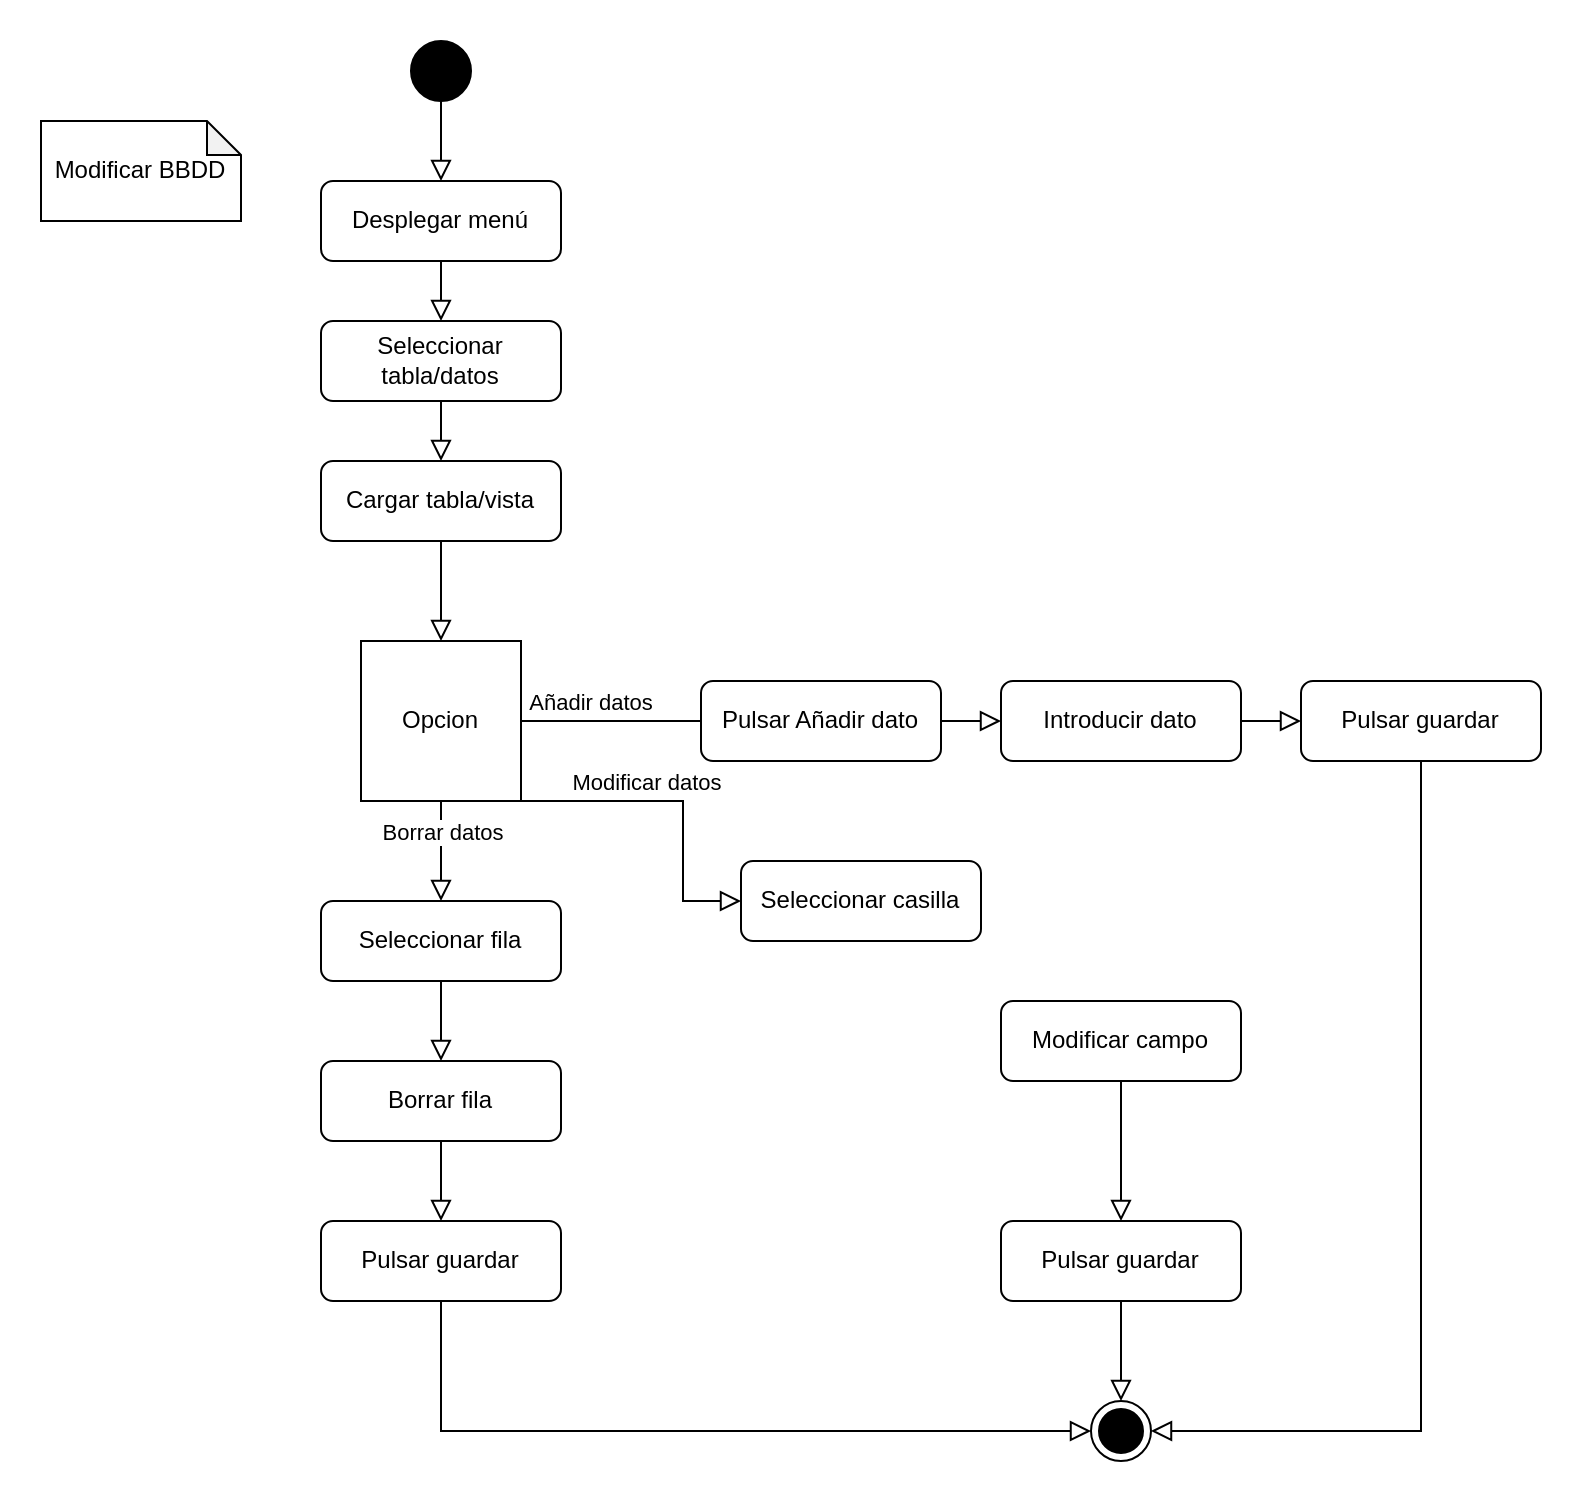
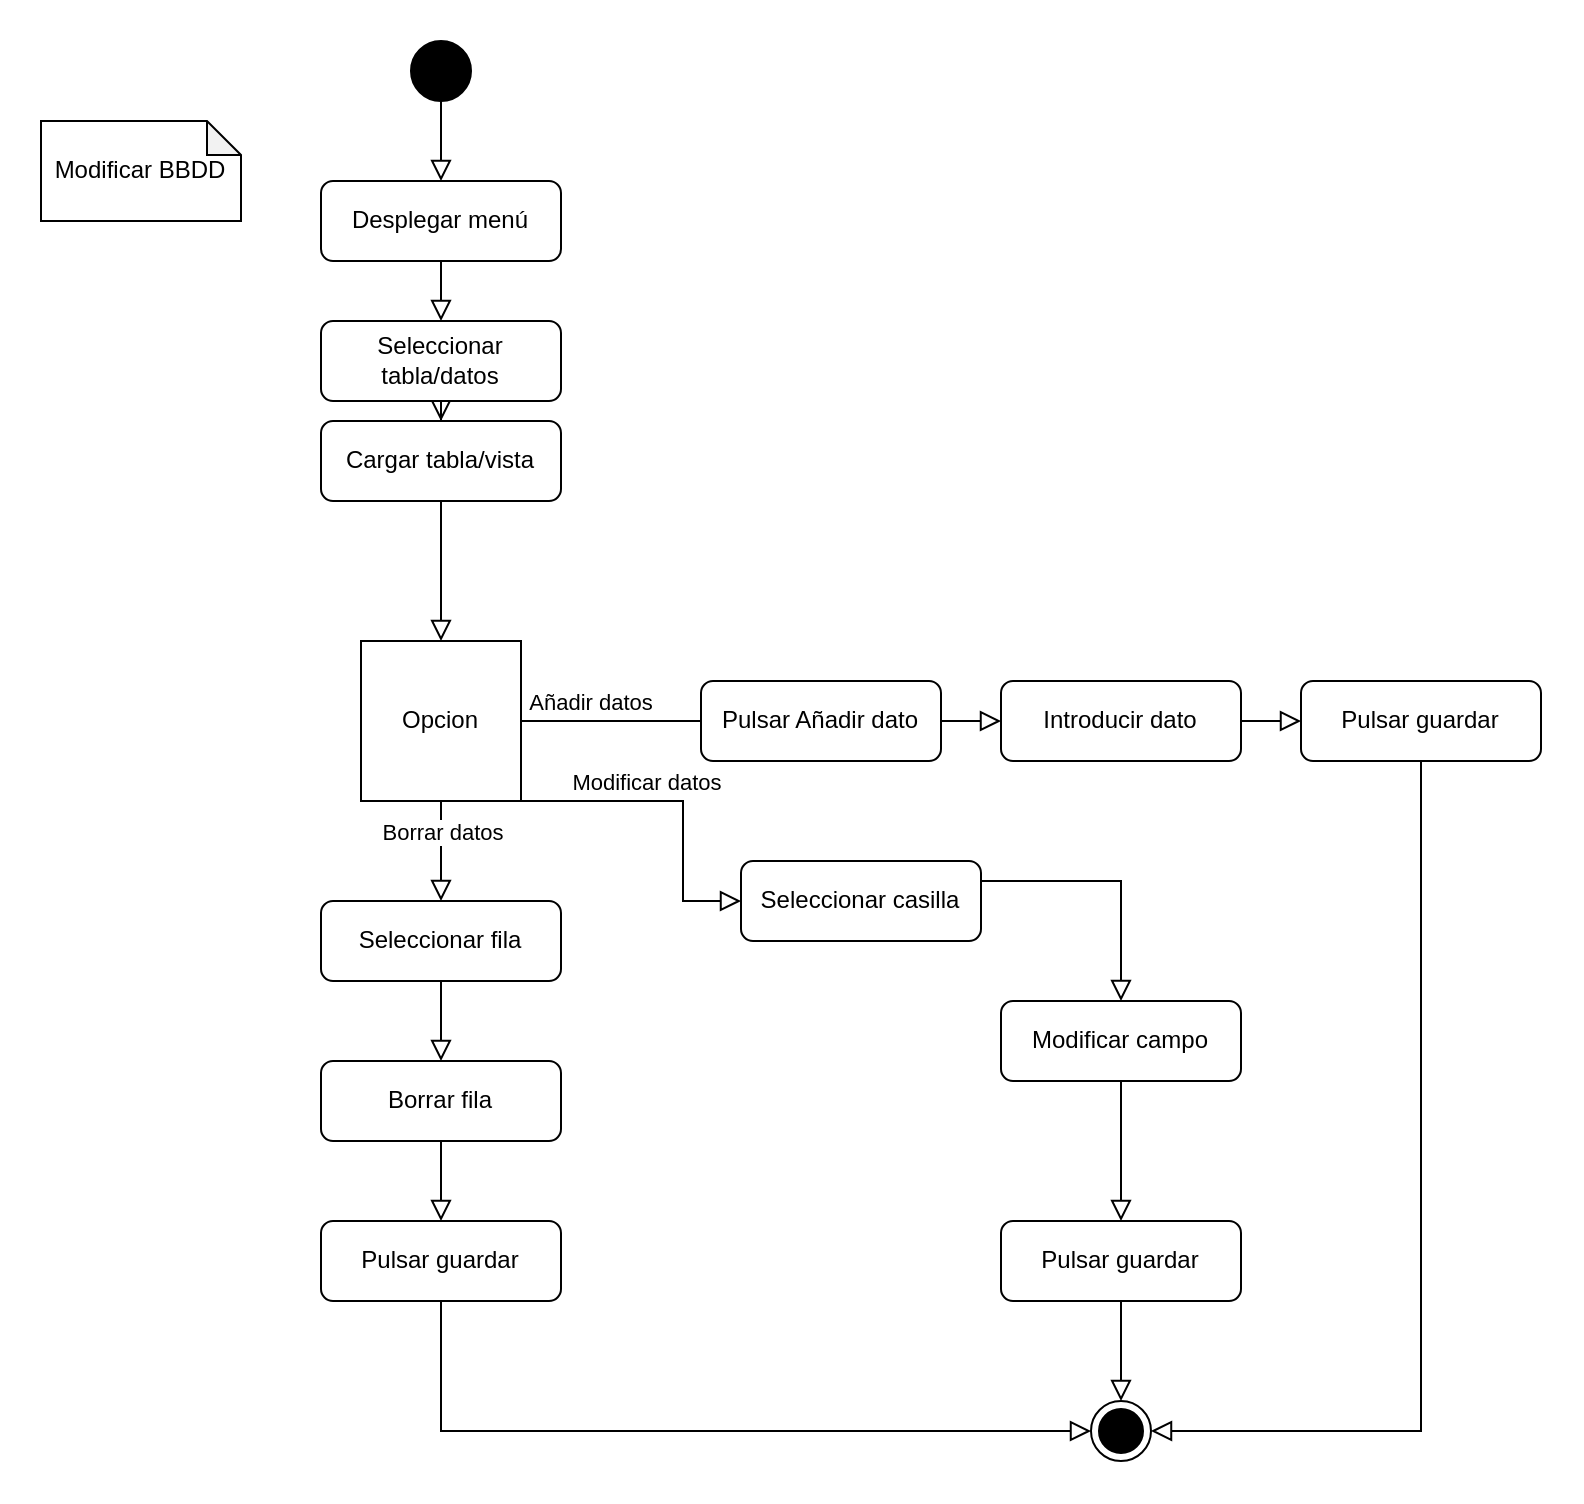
(441, 501) -> (441, 461)
none -> (1099, 881)
